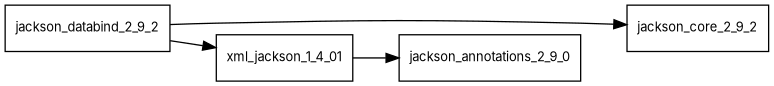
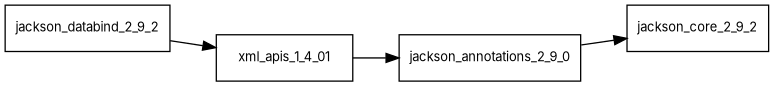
(392, 21) -> (598, 43)
(285, 58) -> (285, 58)
